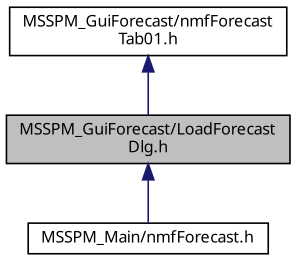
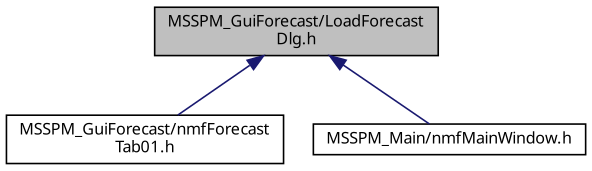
(148, 94) -> (214, 90)
(148, 238) -> (450, 139)
